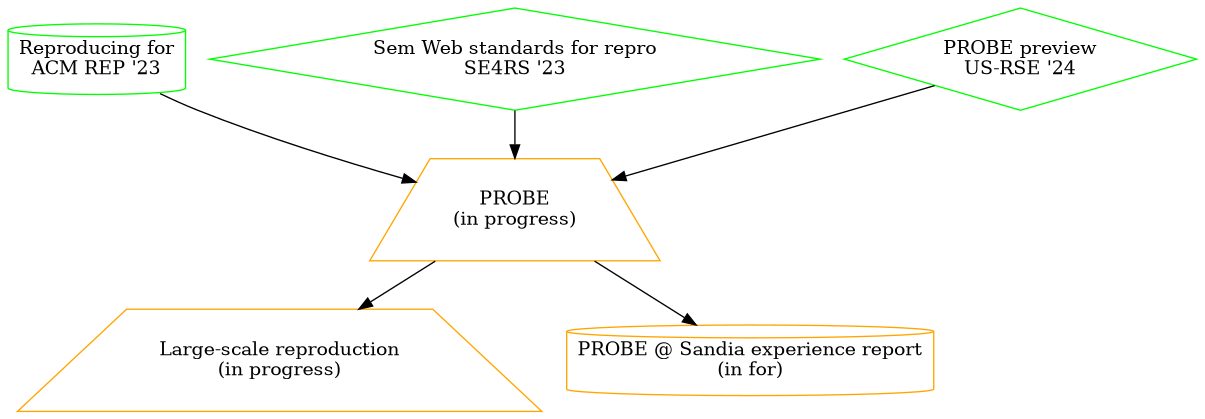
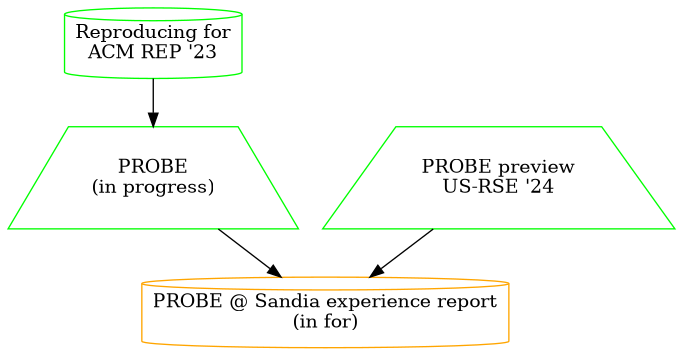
(515, 59) -> none
(1020, 59) -> (499, 178)
(780, 131) -> (407, 249)
(515, 210) -> (153, 178)
(280, 360) -> none
